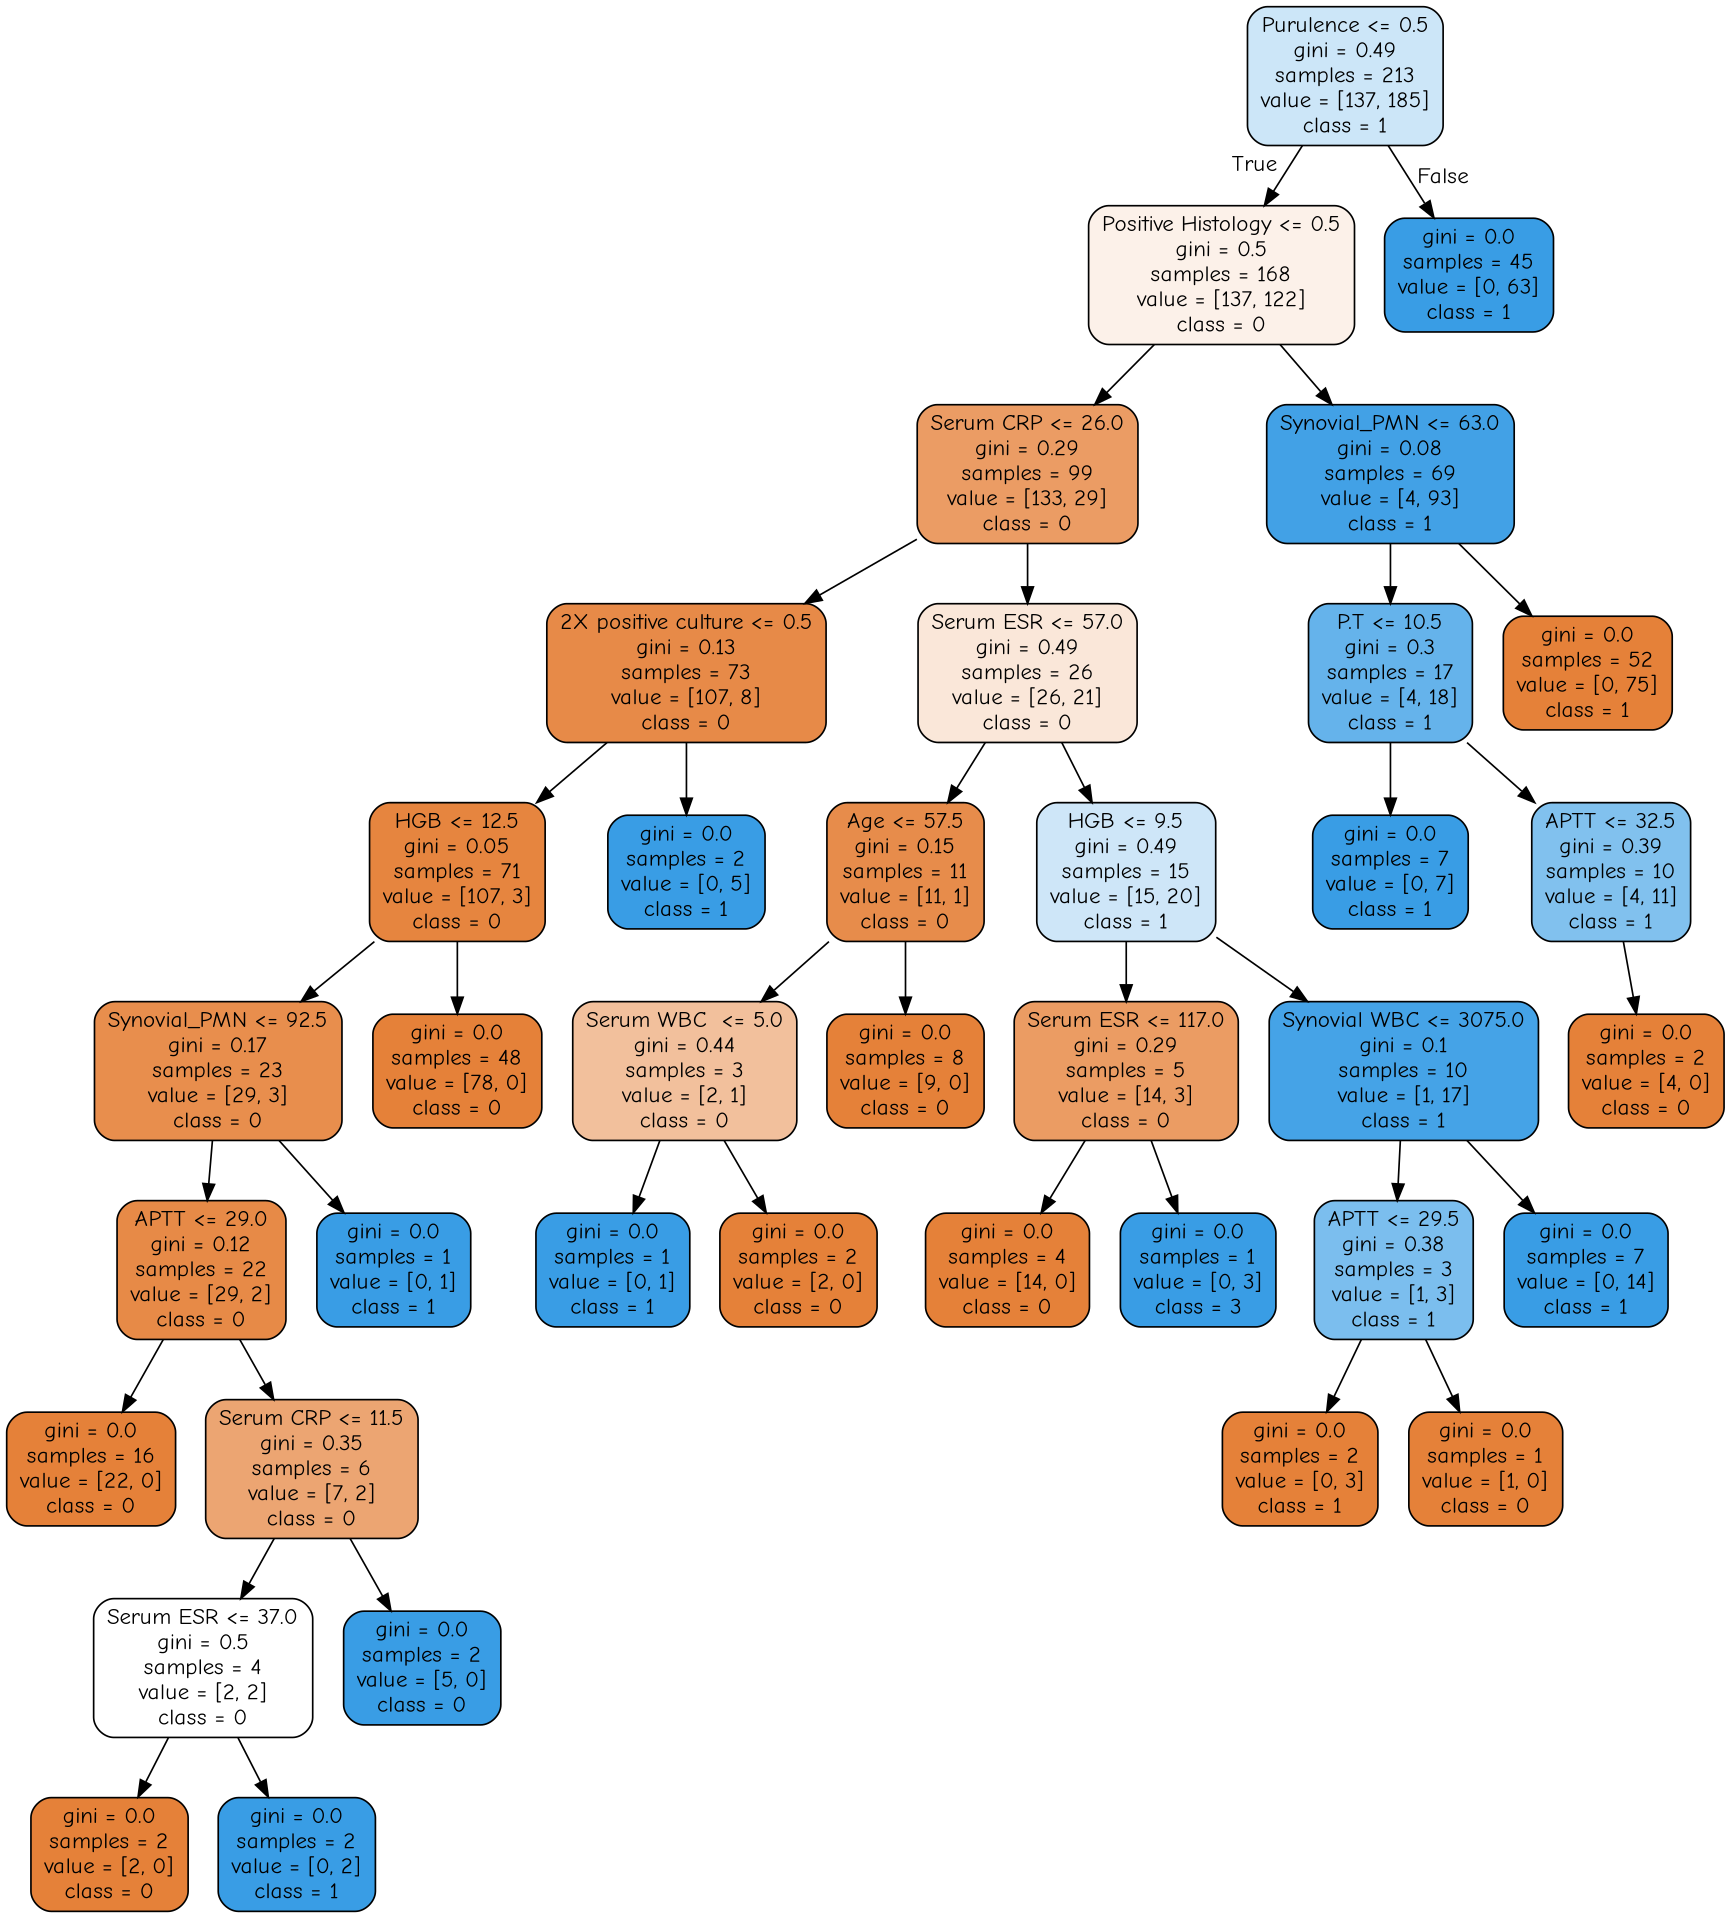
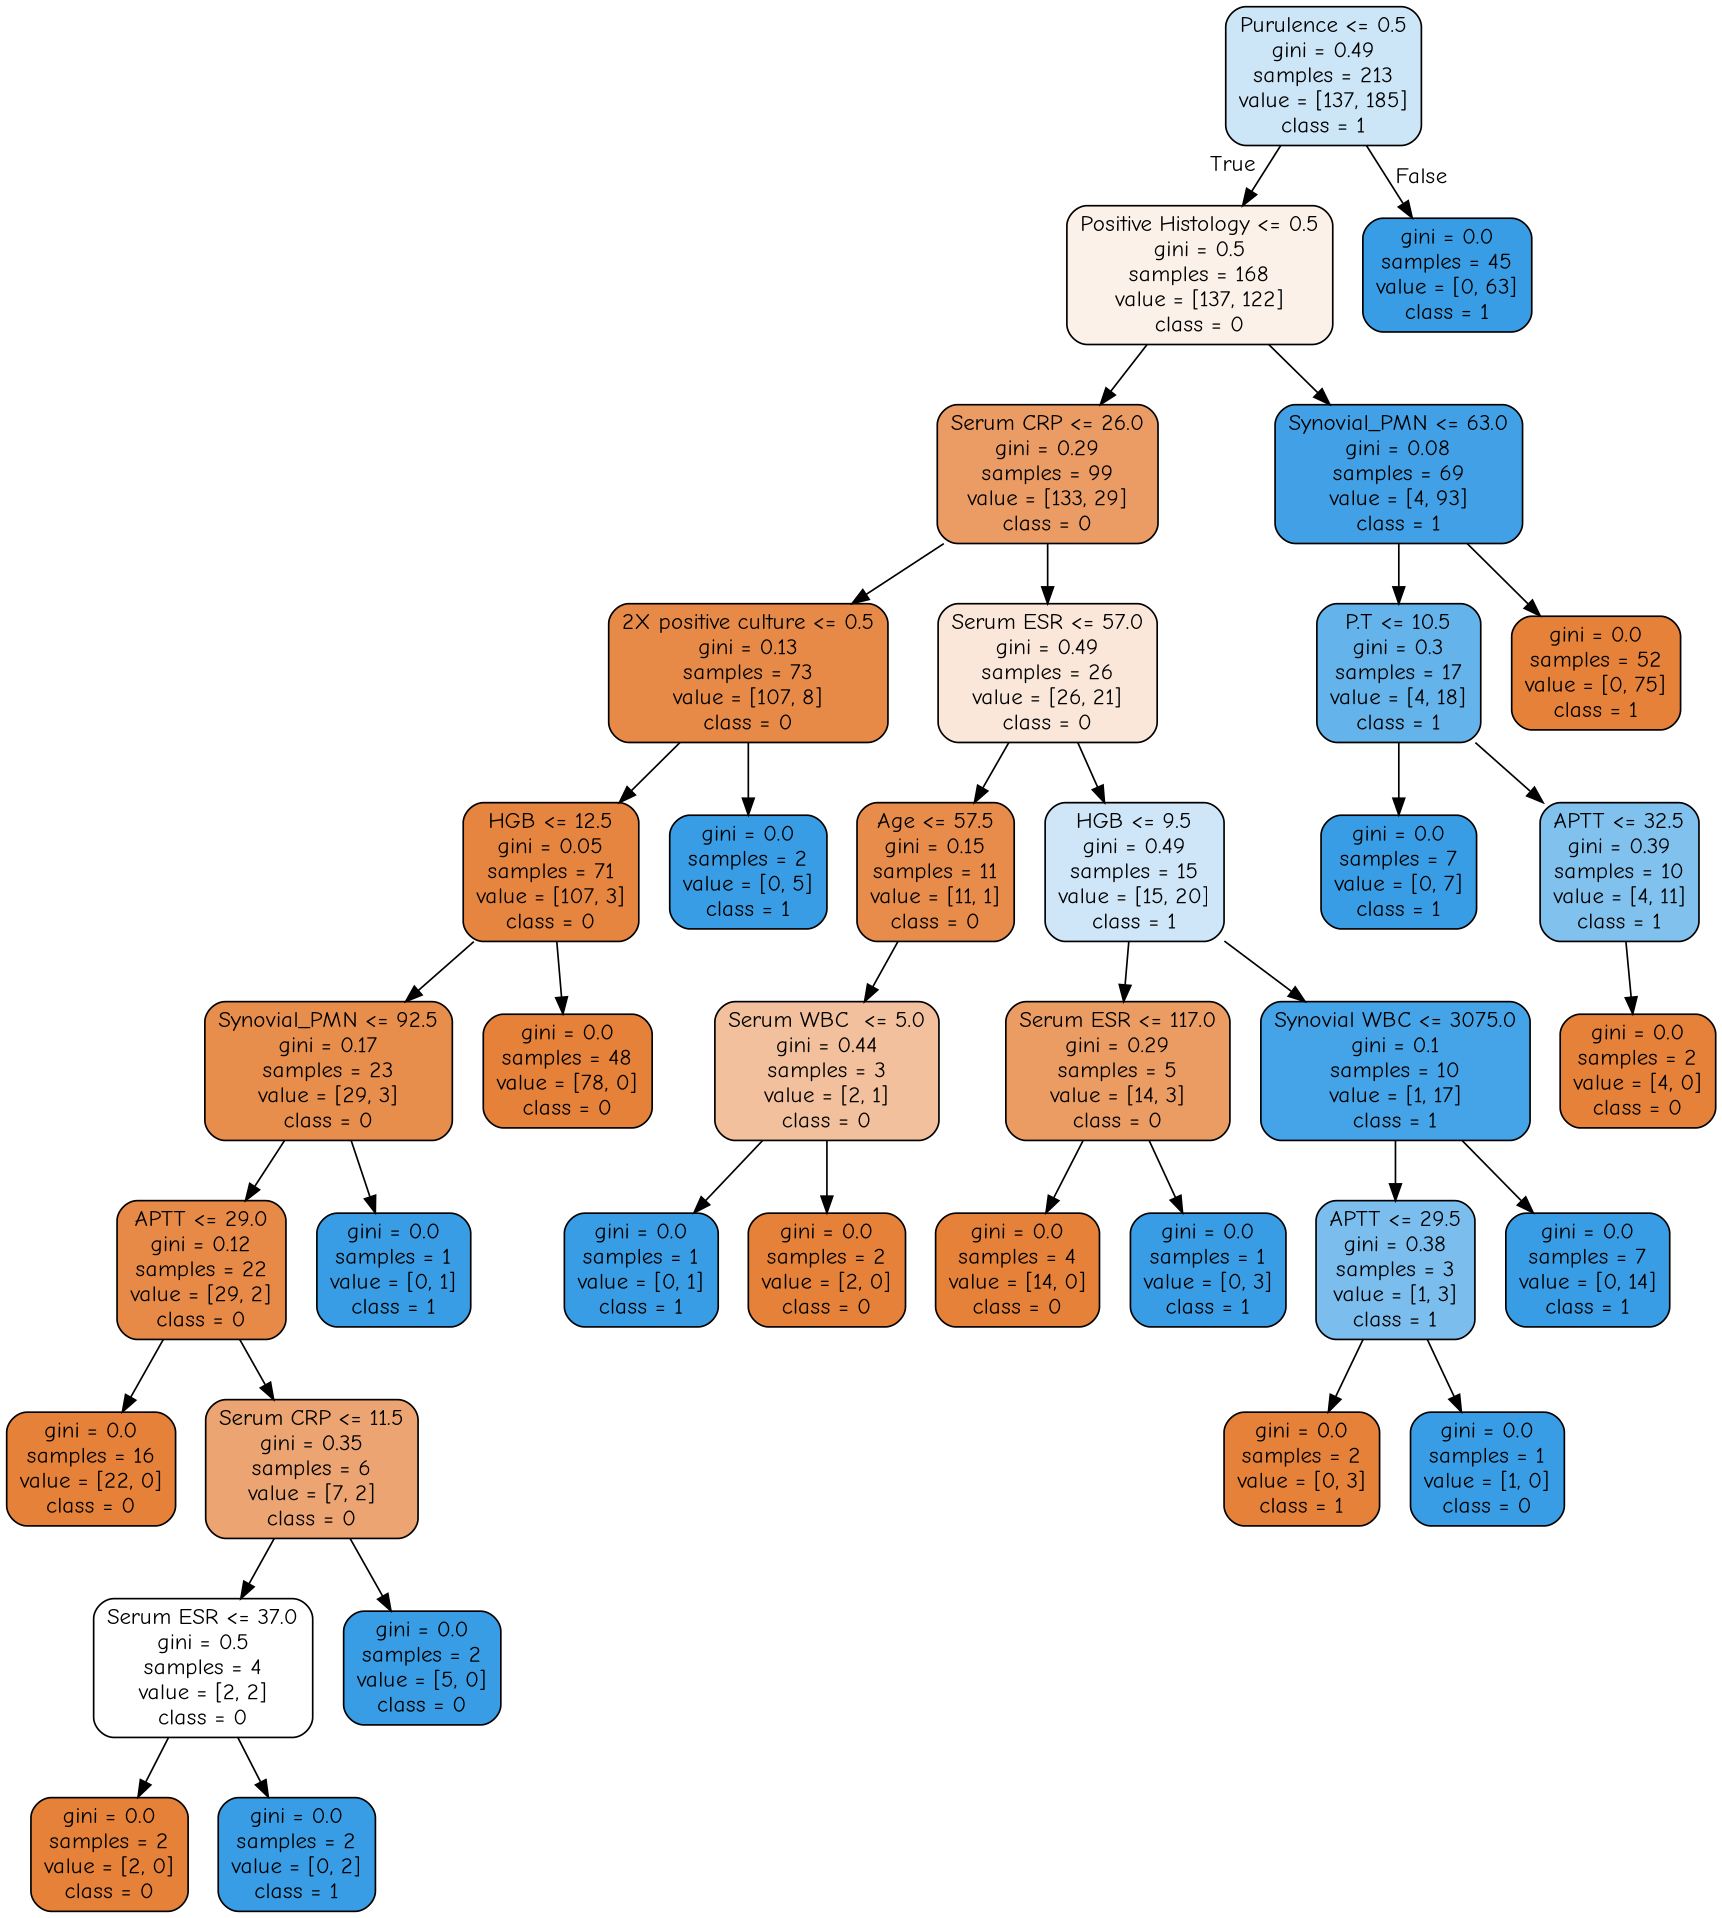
(906, 1071) -> none
(1198, 1270) -> (1208, 1270)
(1486, 1469) -> (1487, 1469)
